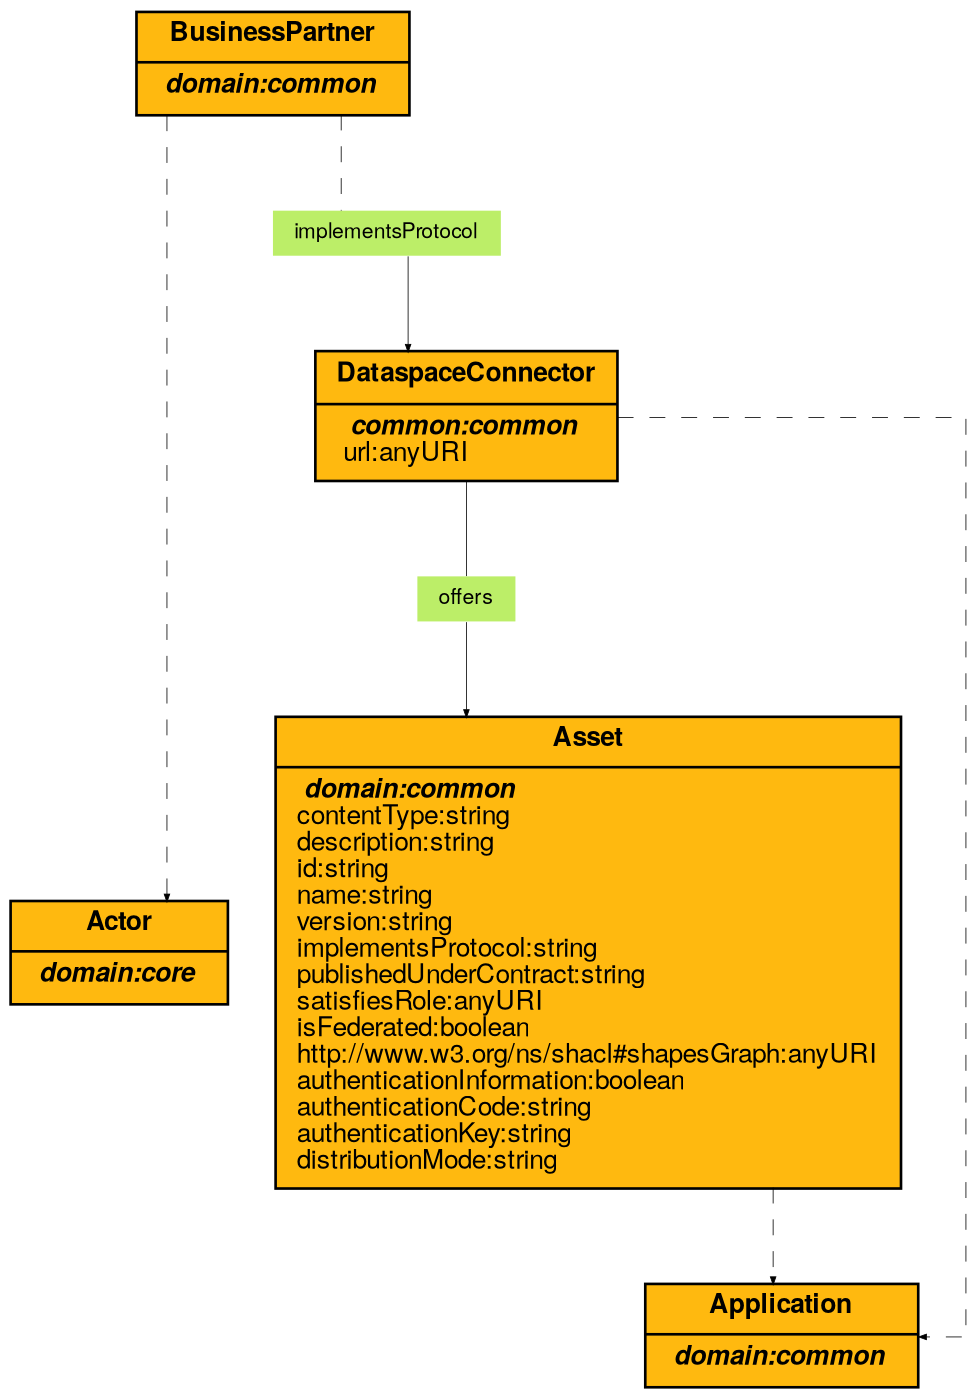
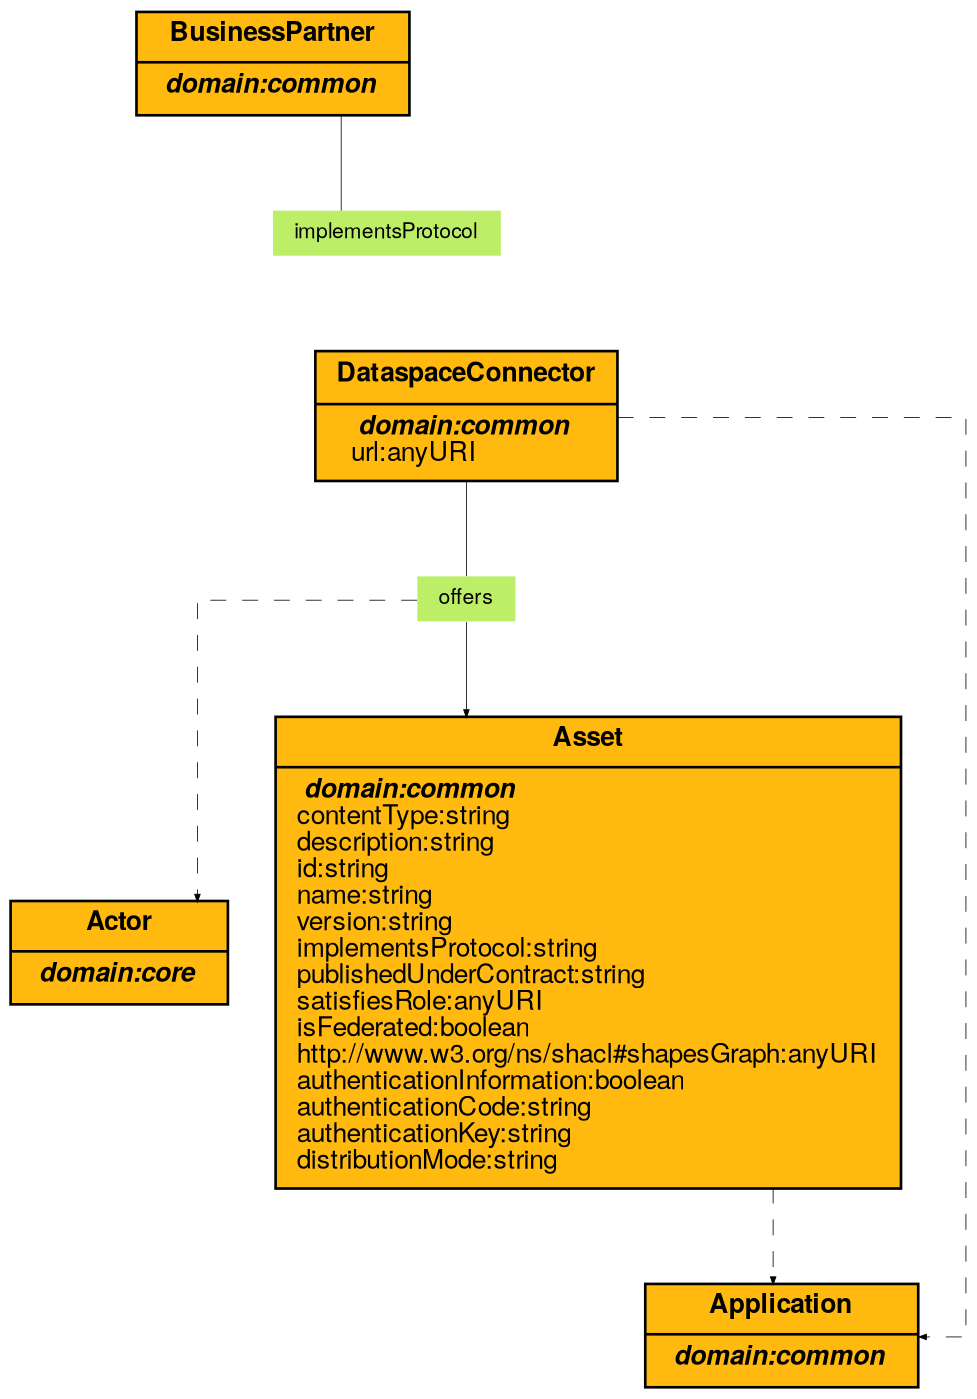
(341, 163) -> (341, 163)
(408, 300) -> none
(461, 427) -> (461, 427)
(167, 505) -> (197, 637)
